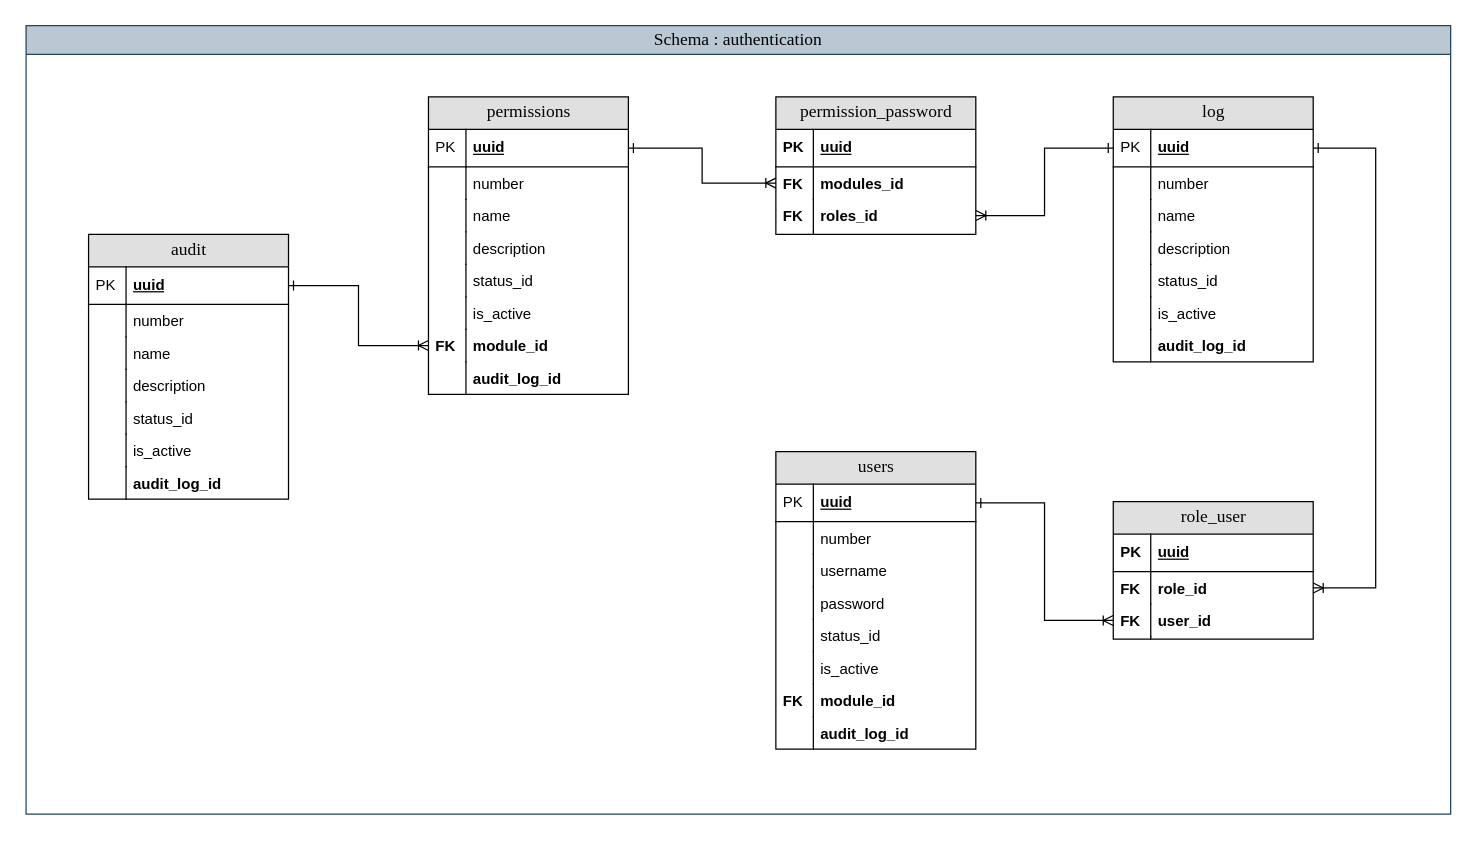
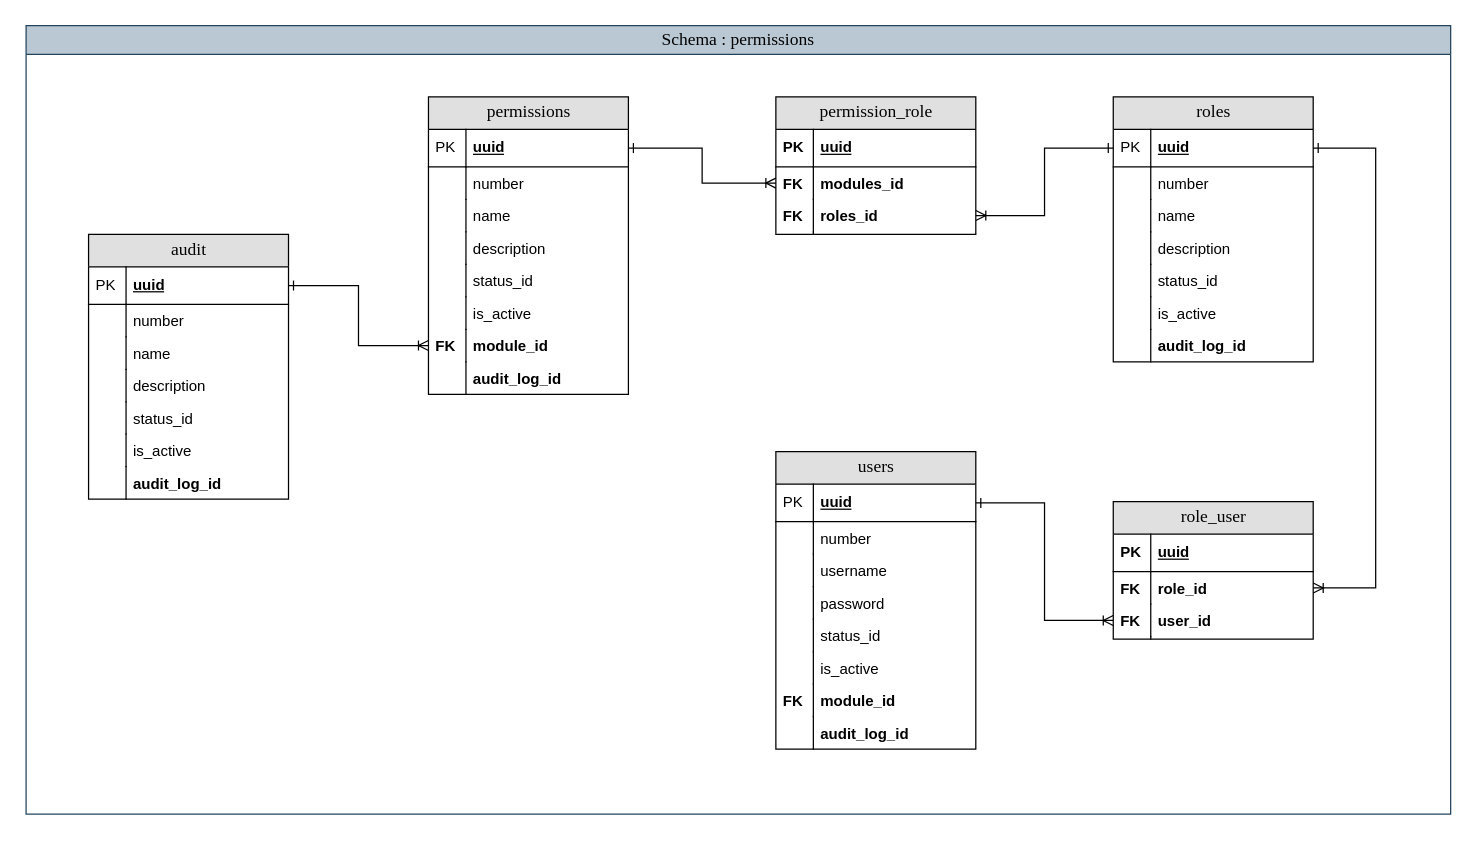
(738, 41) -> (738, 41)
(876, 113) -> (876, 113)
(1214, 113) -> (1214, 113)
